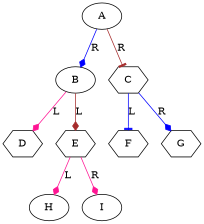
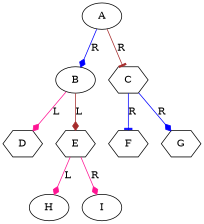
(132, 112) -> (132, 112)
